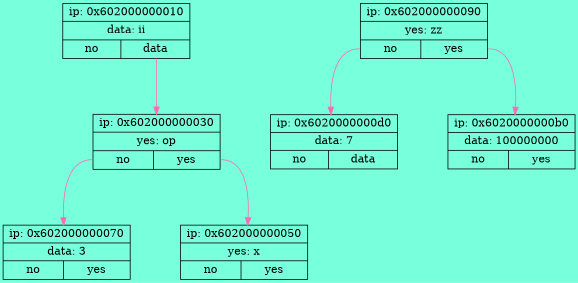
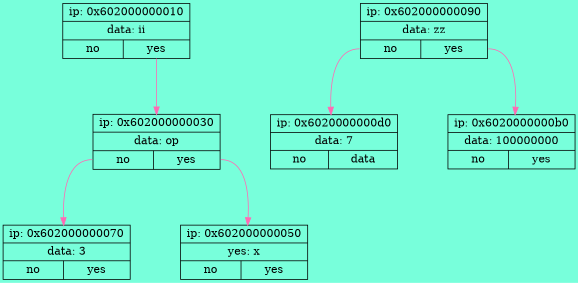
(424, 30) -> (424, 30)
(155, 49) -> (157, 49)
(157, 141) -> (157, 141)
